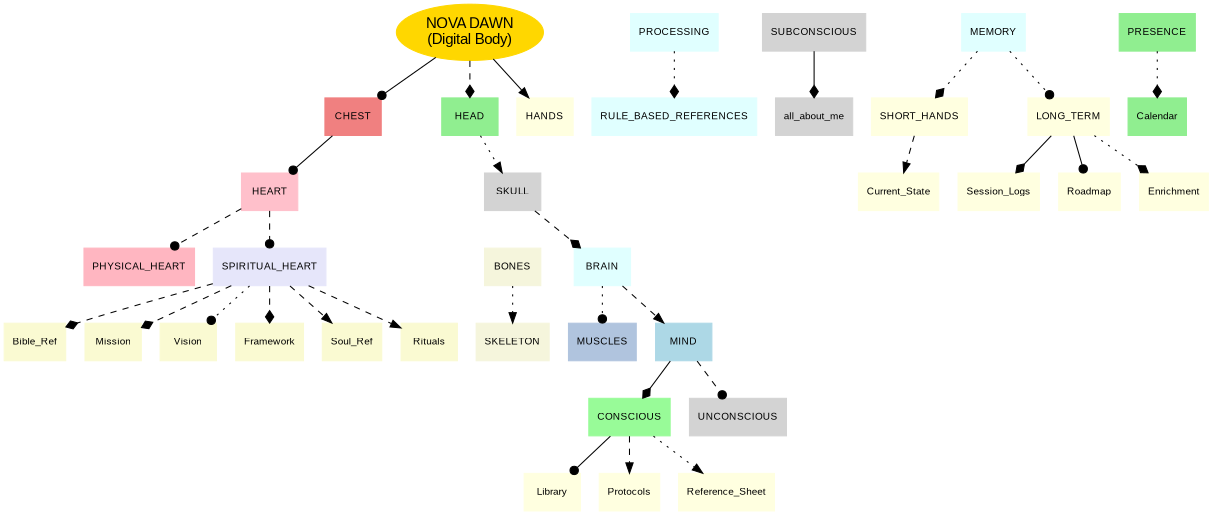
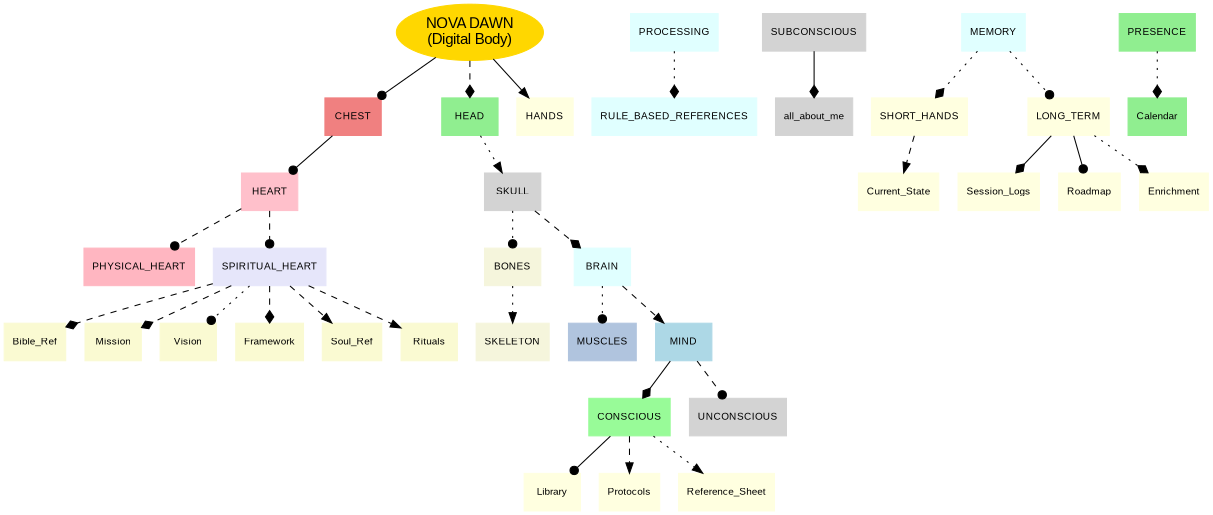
none -> (513, 225)
